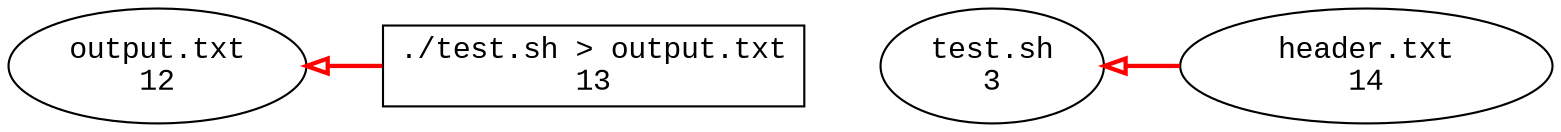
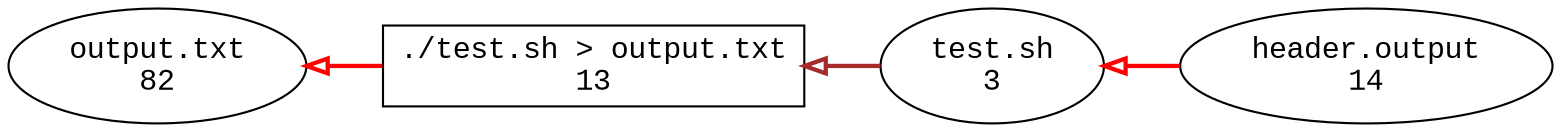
(157, 66) -> (157, 66)
none -> (853, 66)
(1366, 66) -> (1366, 66)
